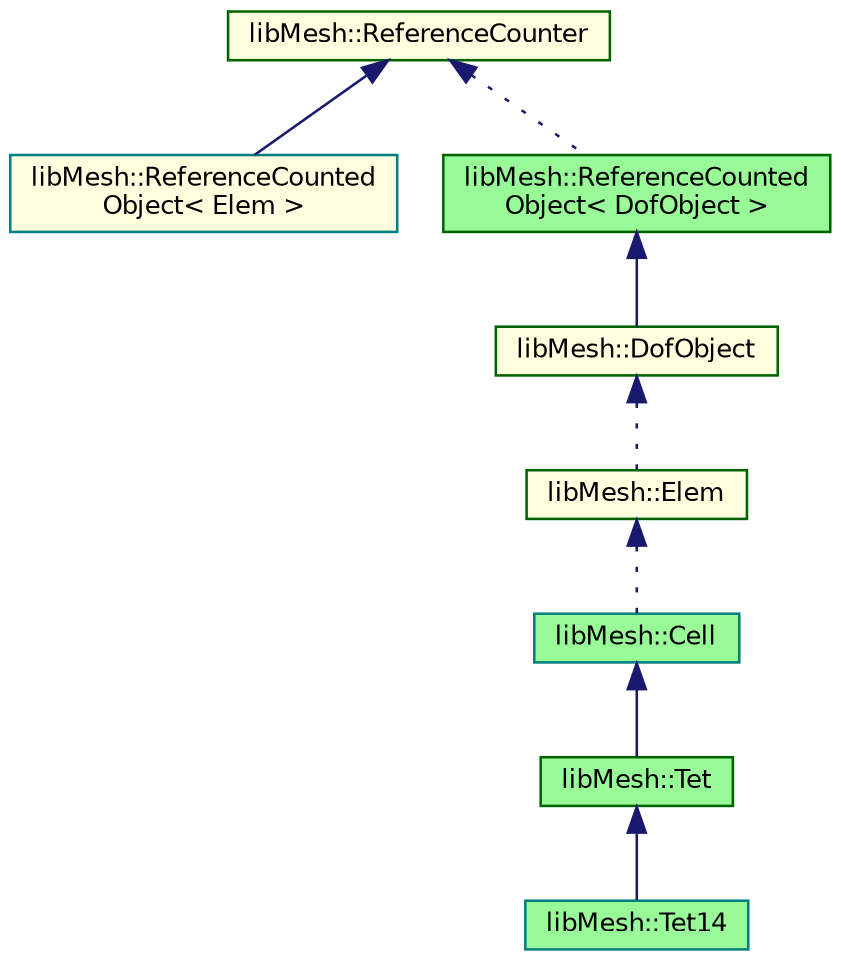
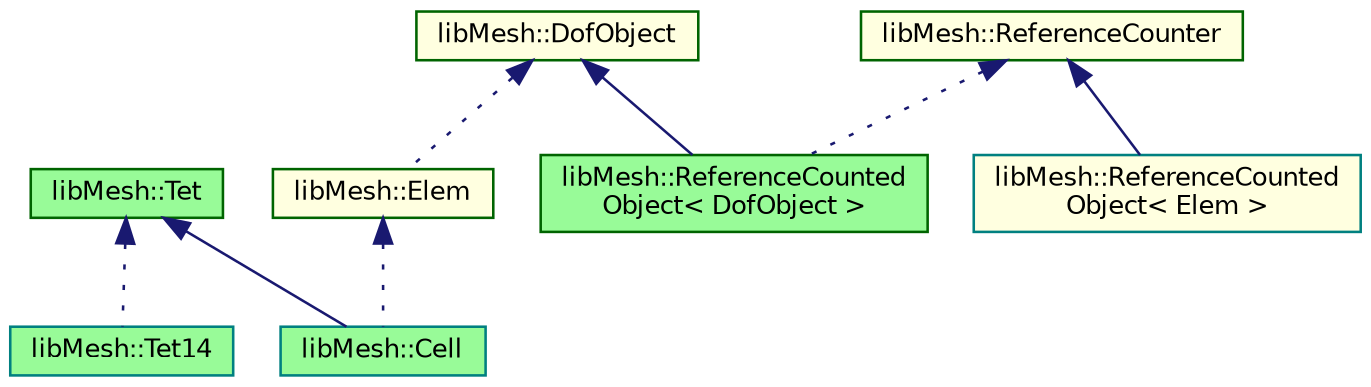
(637, 292) -> (647, 116)
(637, 723) -> (266, 279)
(637, 867) -> (124, 285)
